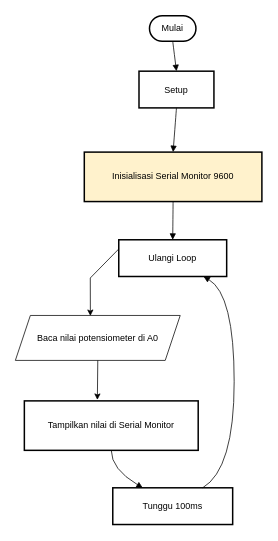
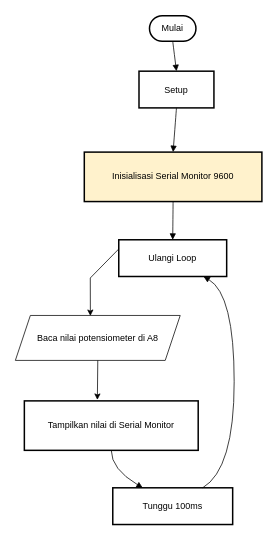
(98, 338) -> (98, 338)
